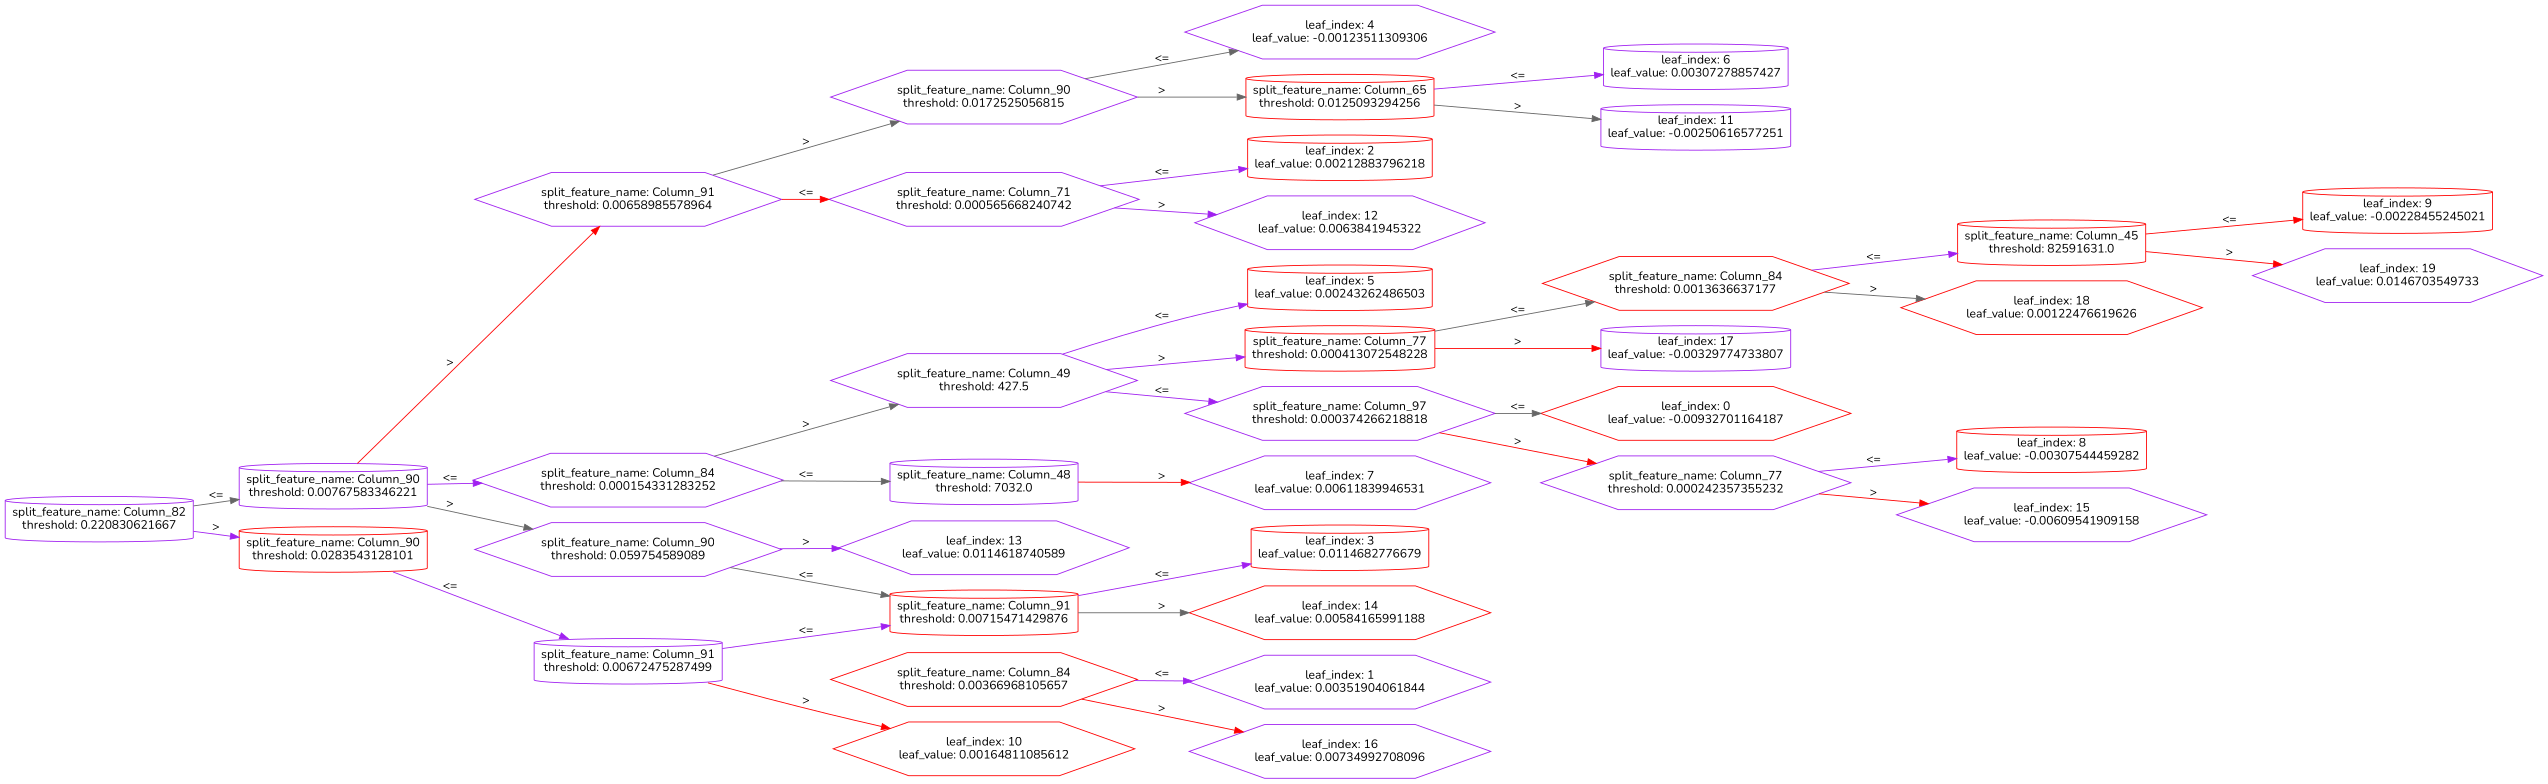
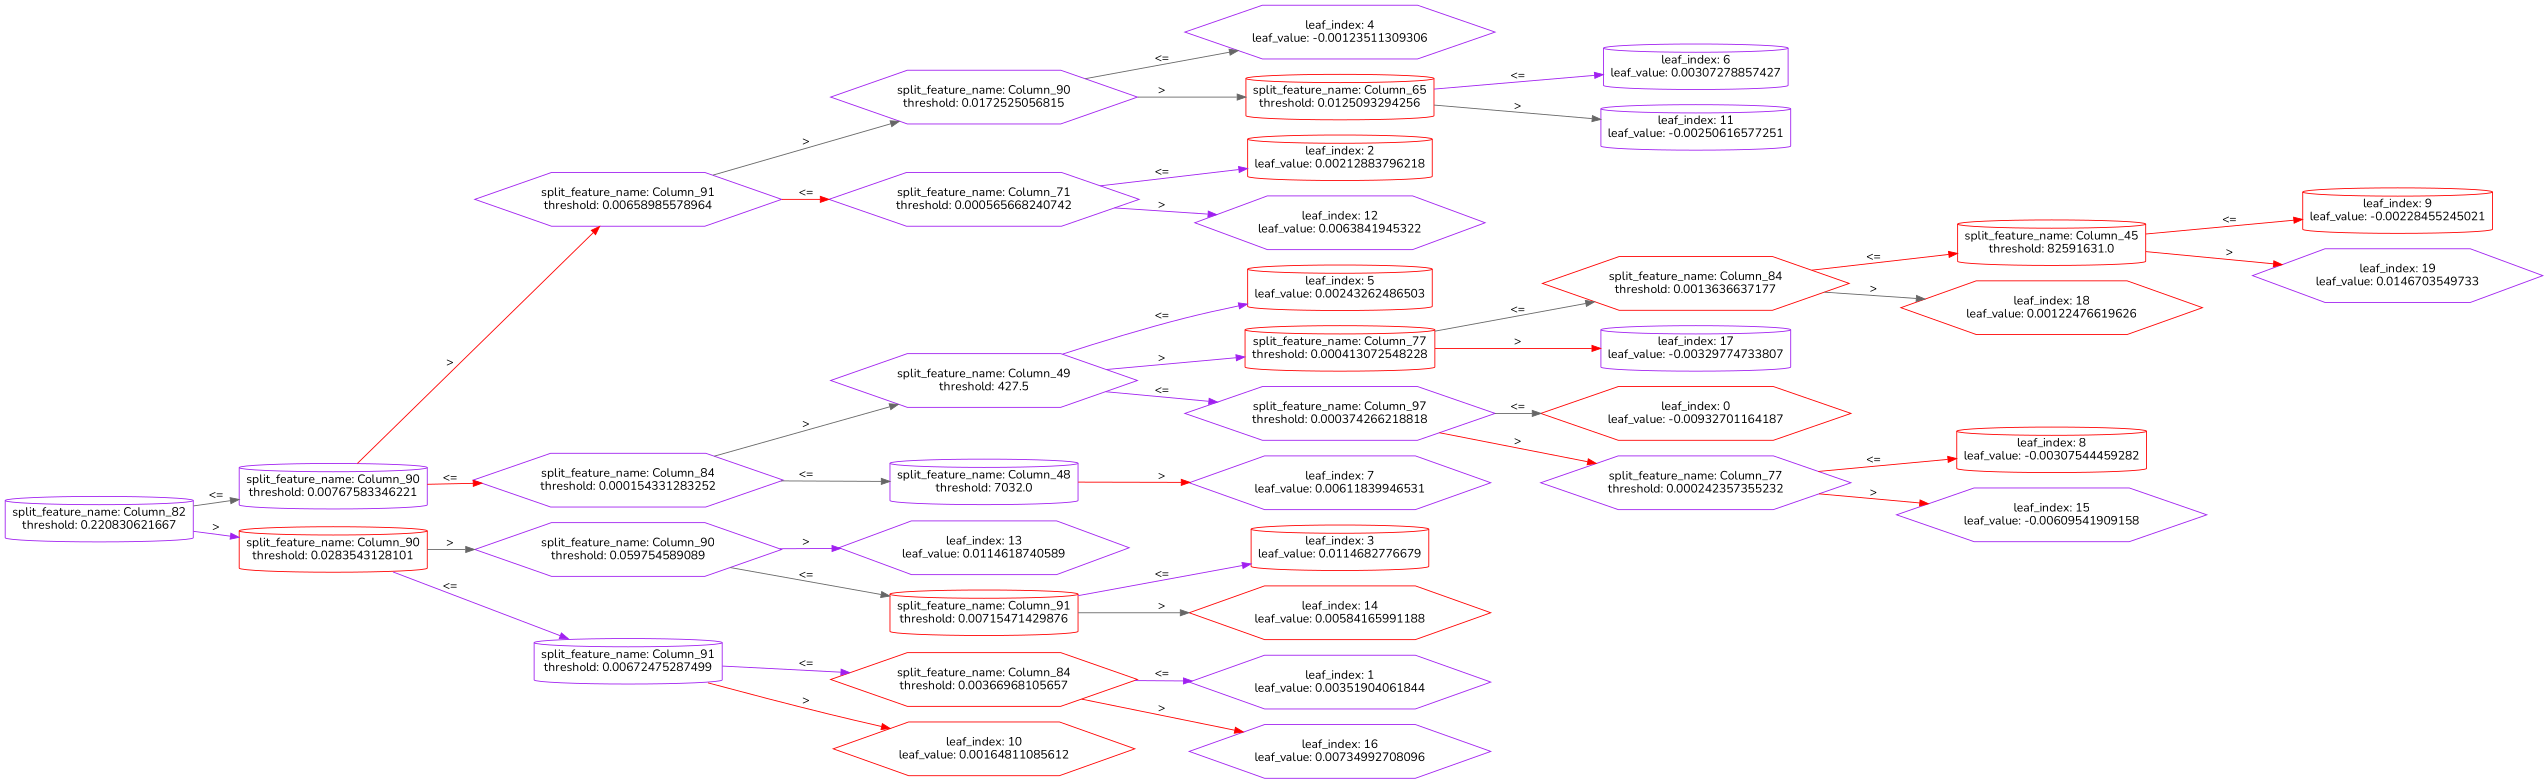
(1880, 262) -> (1880, 262)
(1883, 465) -> (1883, 465)
(450, 484) -> (450, 484)
(476, 517) -> (446, 549)
(802, 638) -> (782, 669)
